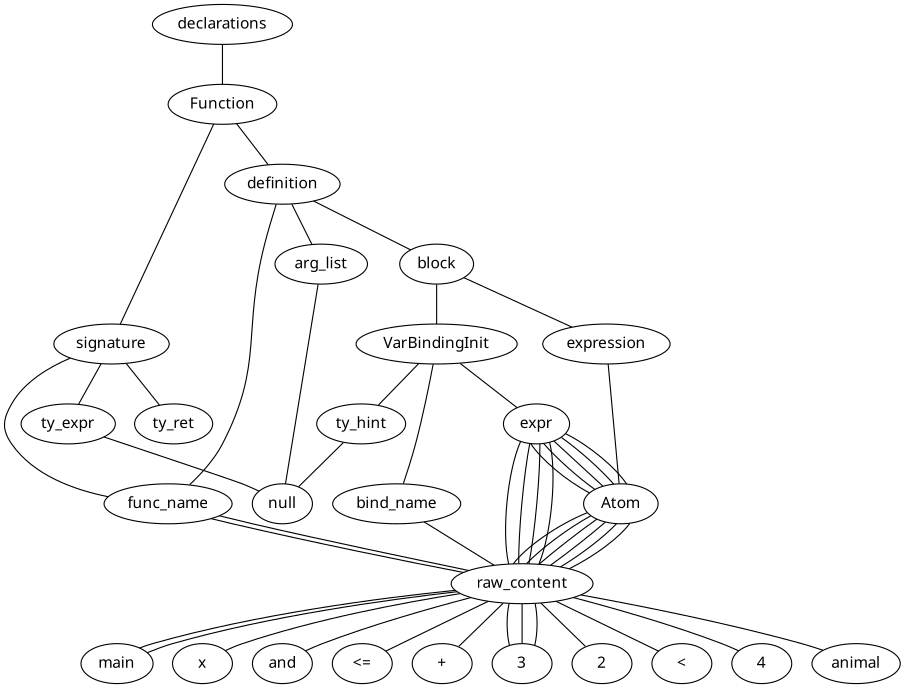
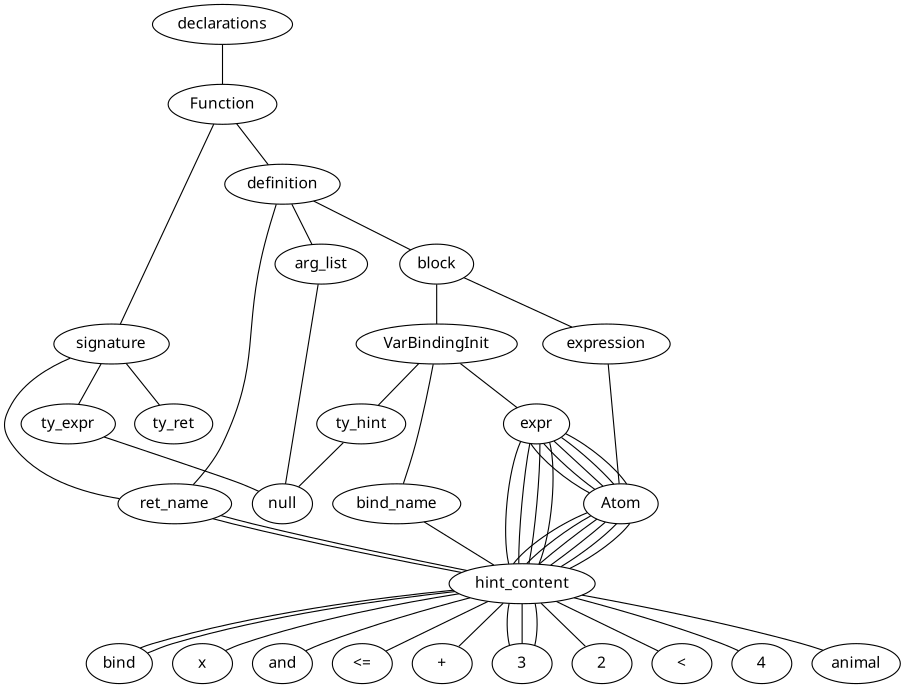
(168, 504) -> (175, 504)
(522, 584) -> (522, 584)
(117, 664) -> (119, 664)
